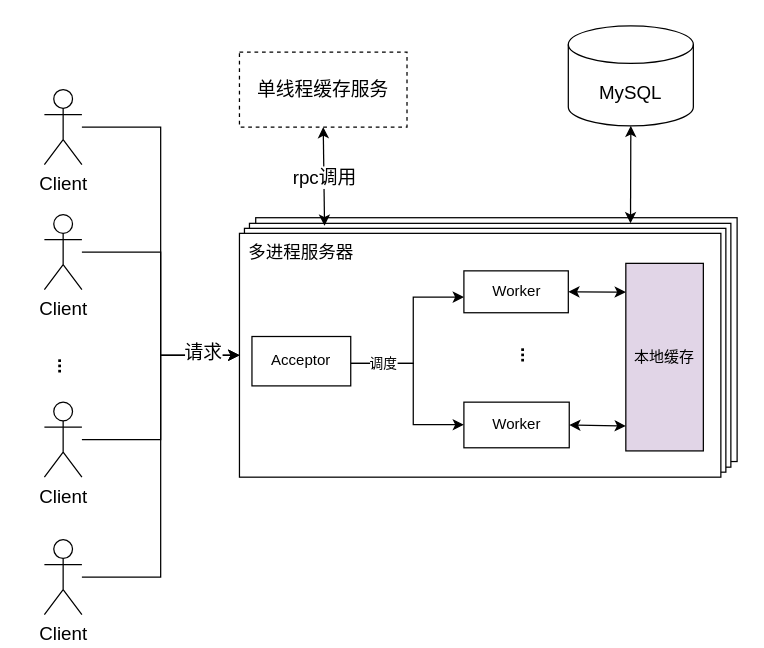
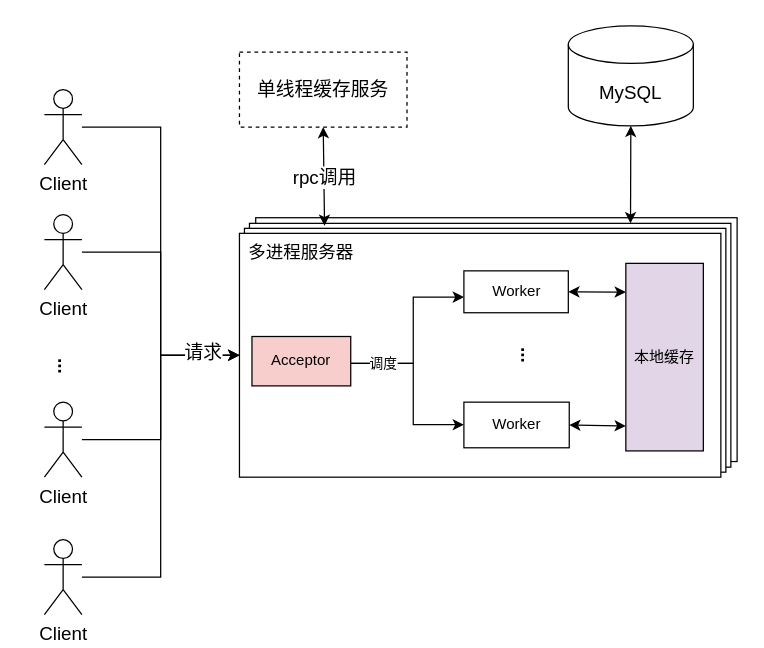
(301, 361) -> (301, 361)
